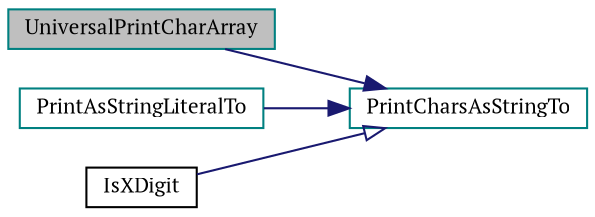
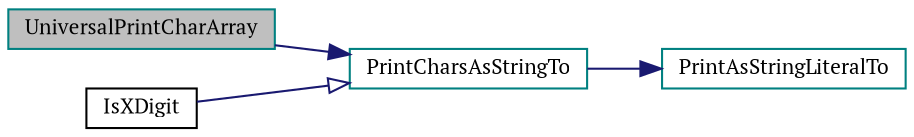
(296, 108) -> (614, 69)
